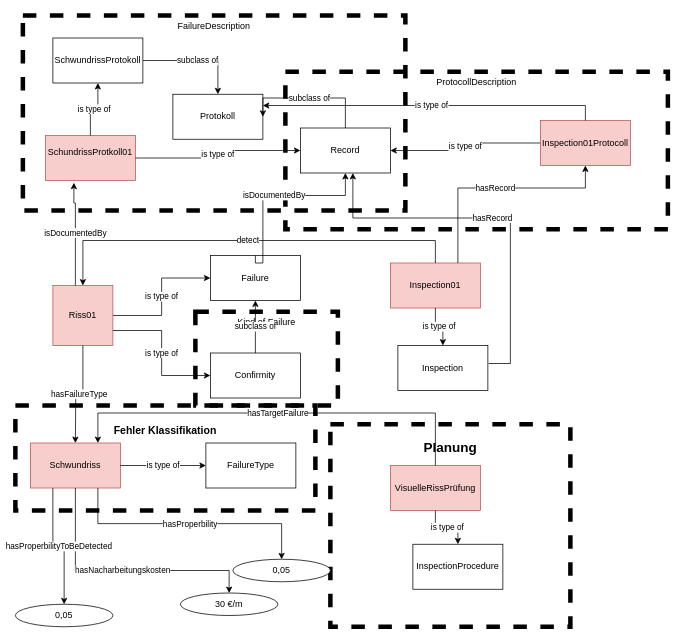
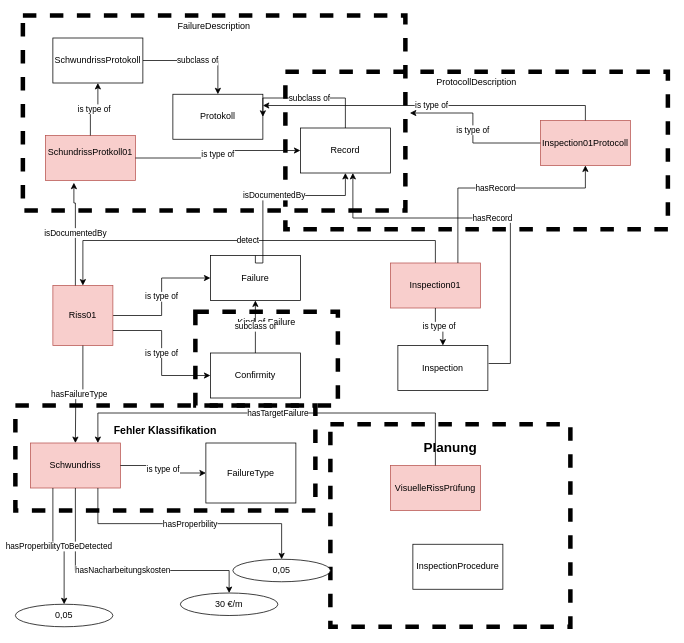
(442, 150) -> (473, 140)
(251, 465) -> (251, 473)
(445, 527) -> none
